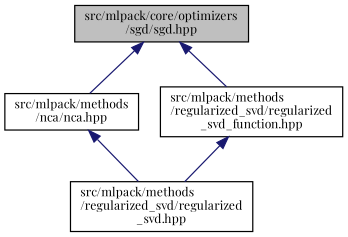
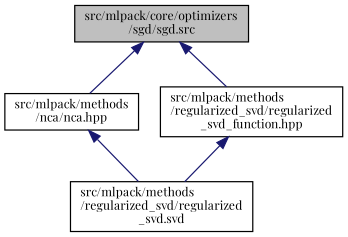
(162, 24) -> (162, 24)
(162, 207) -> (162, 207)
